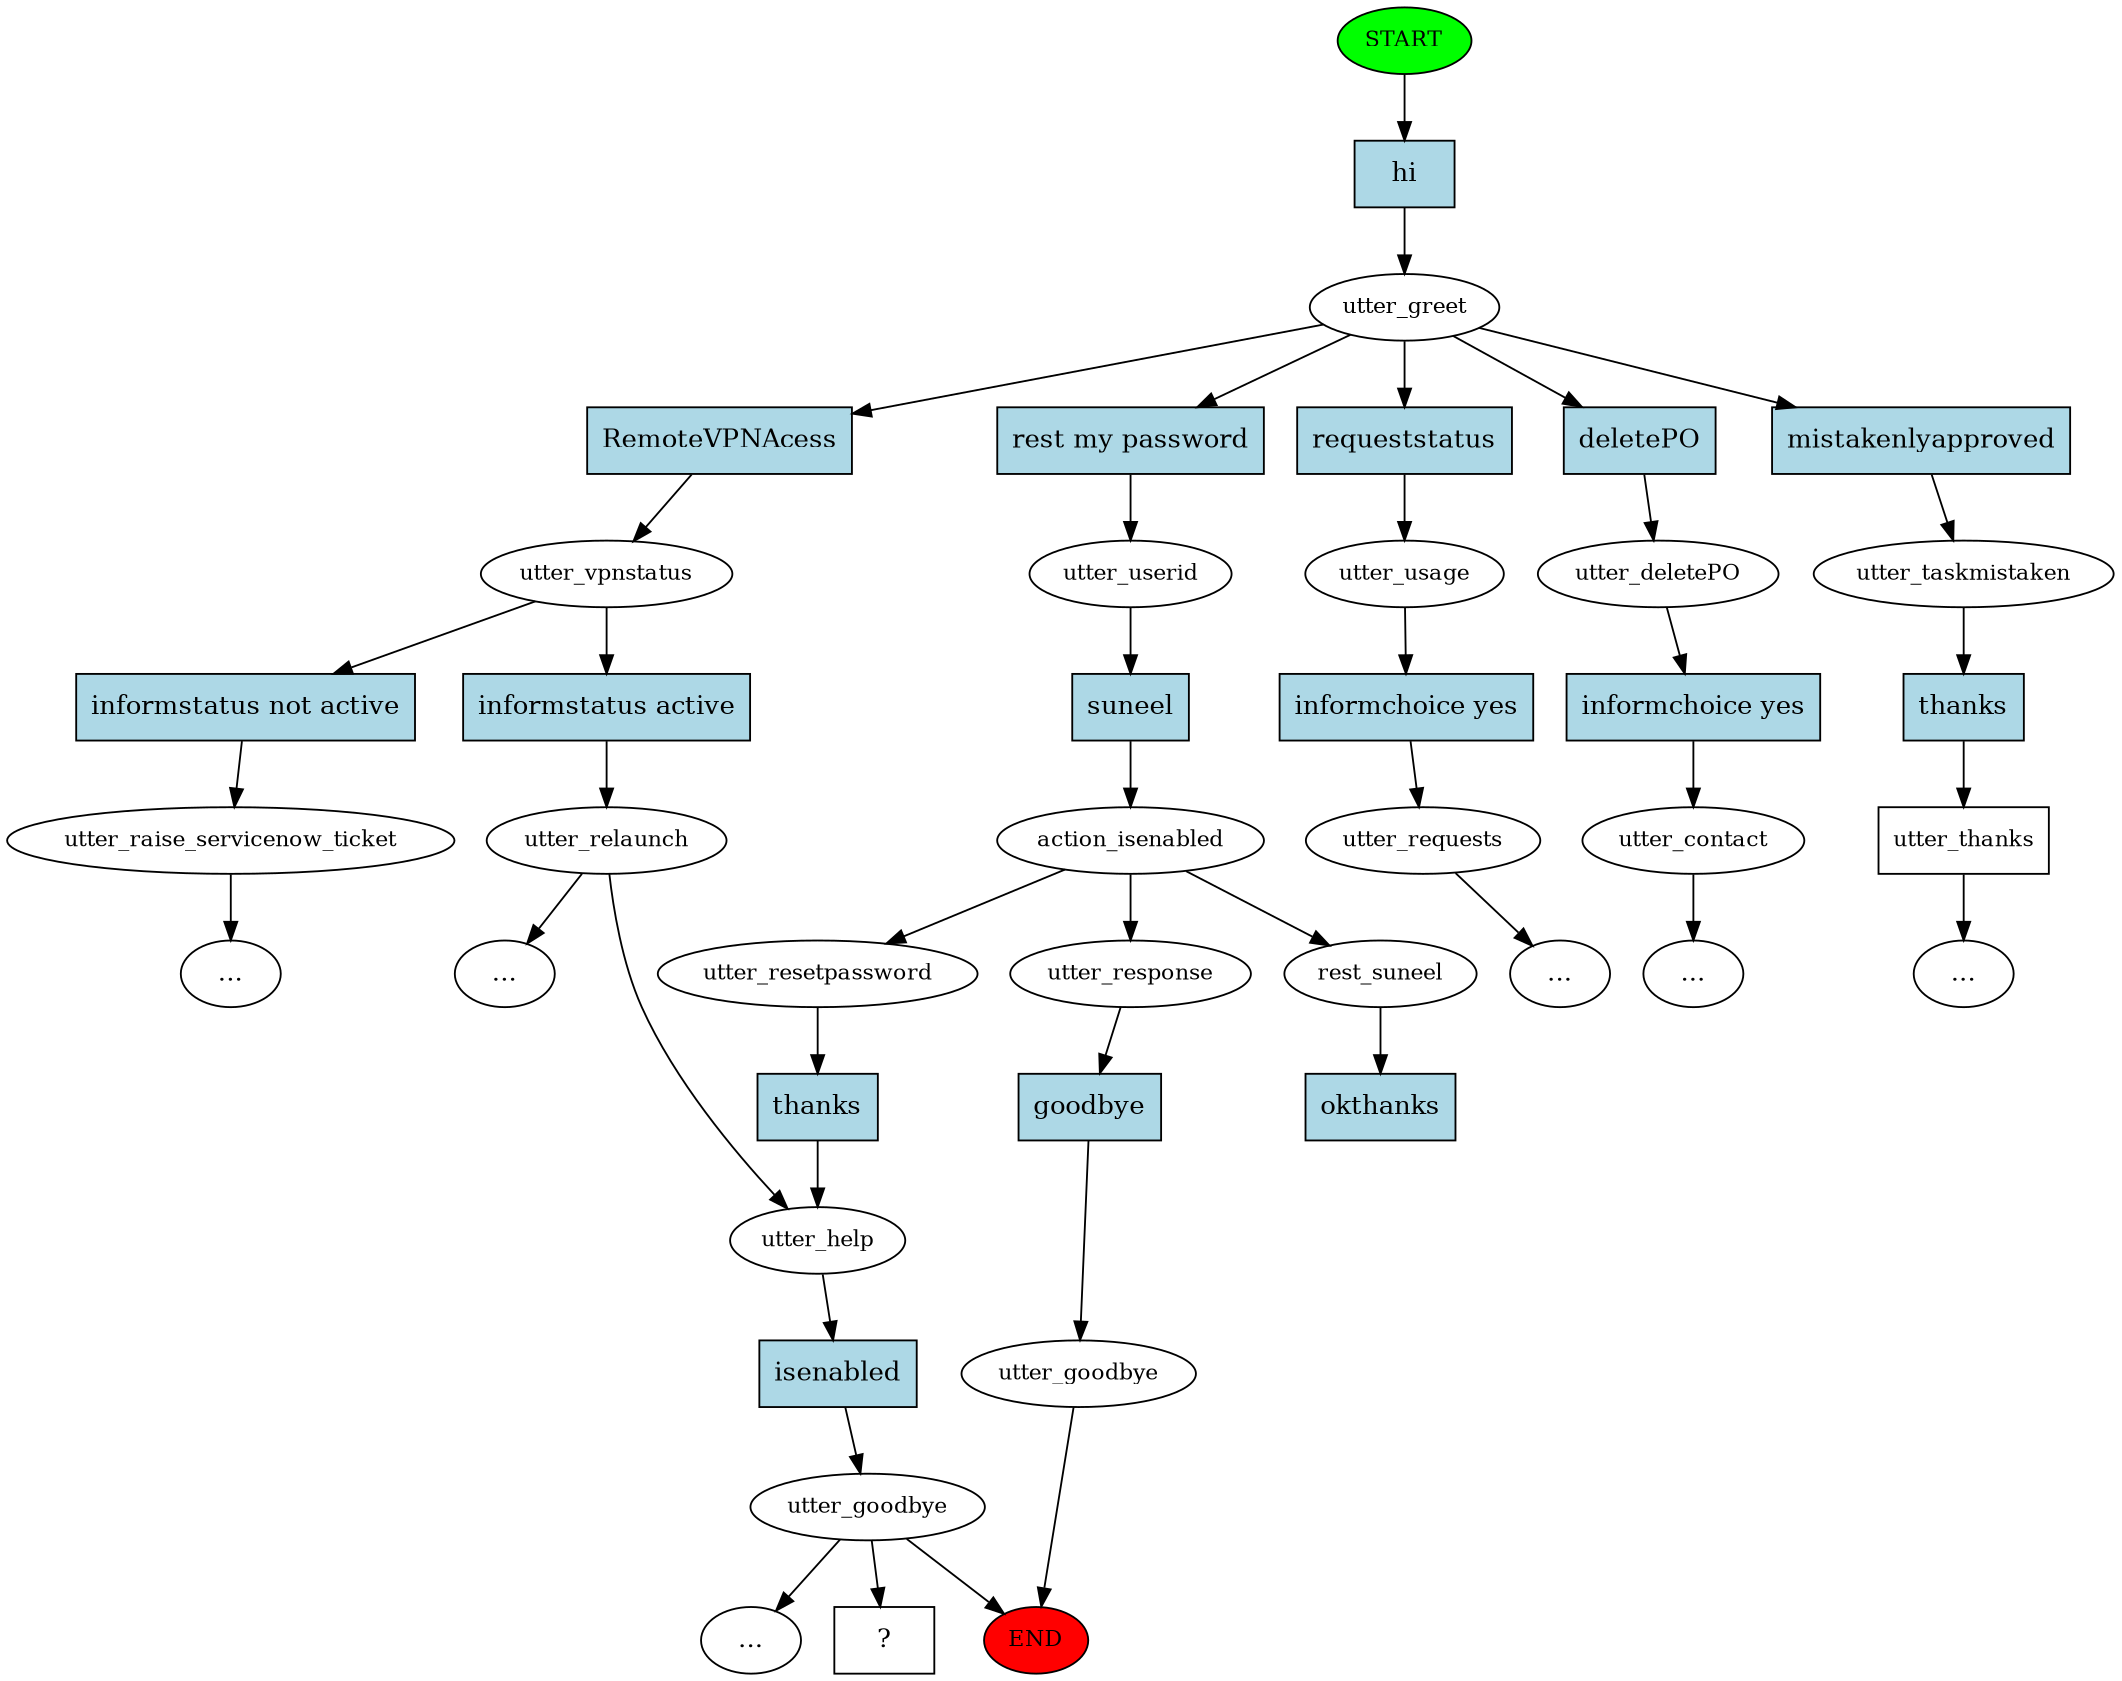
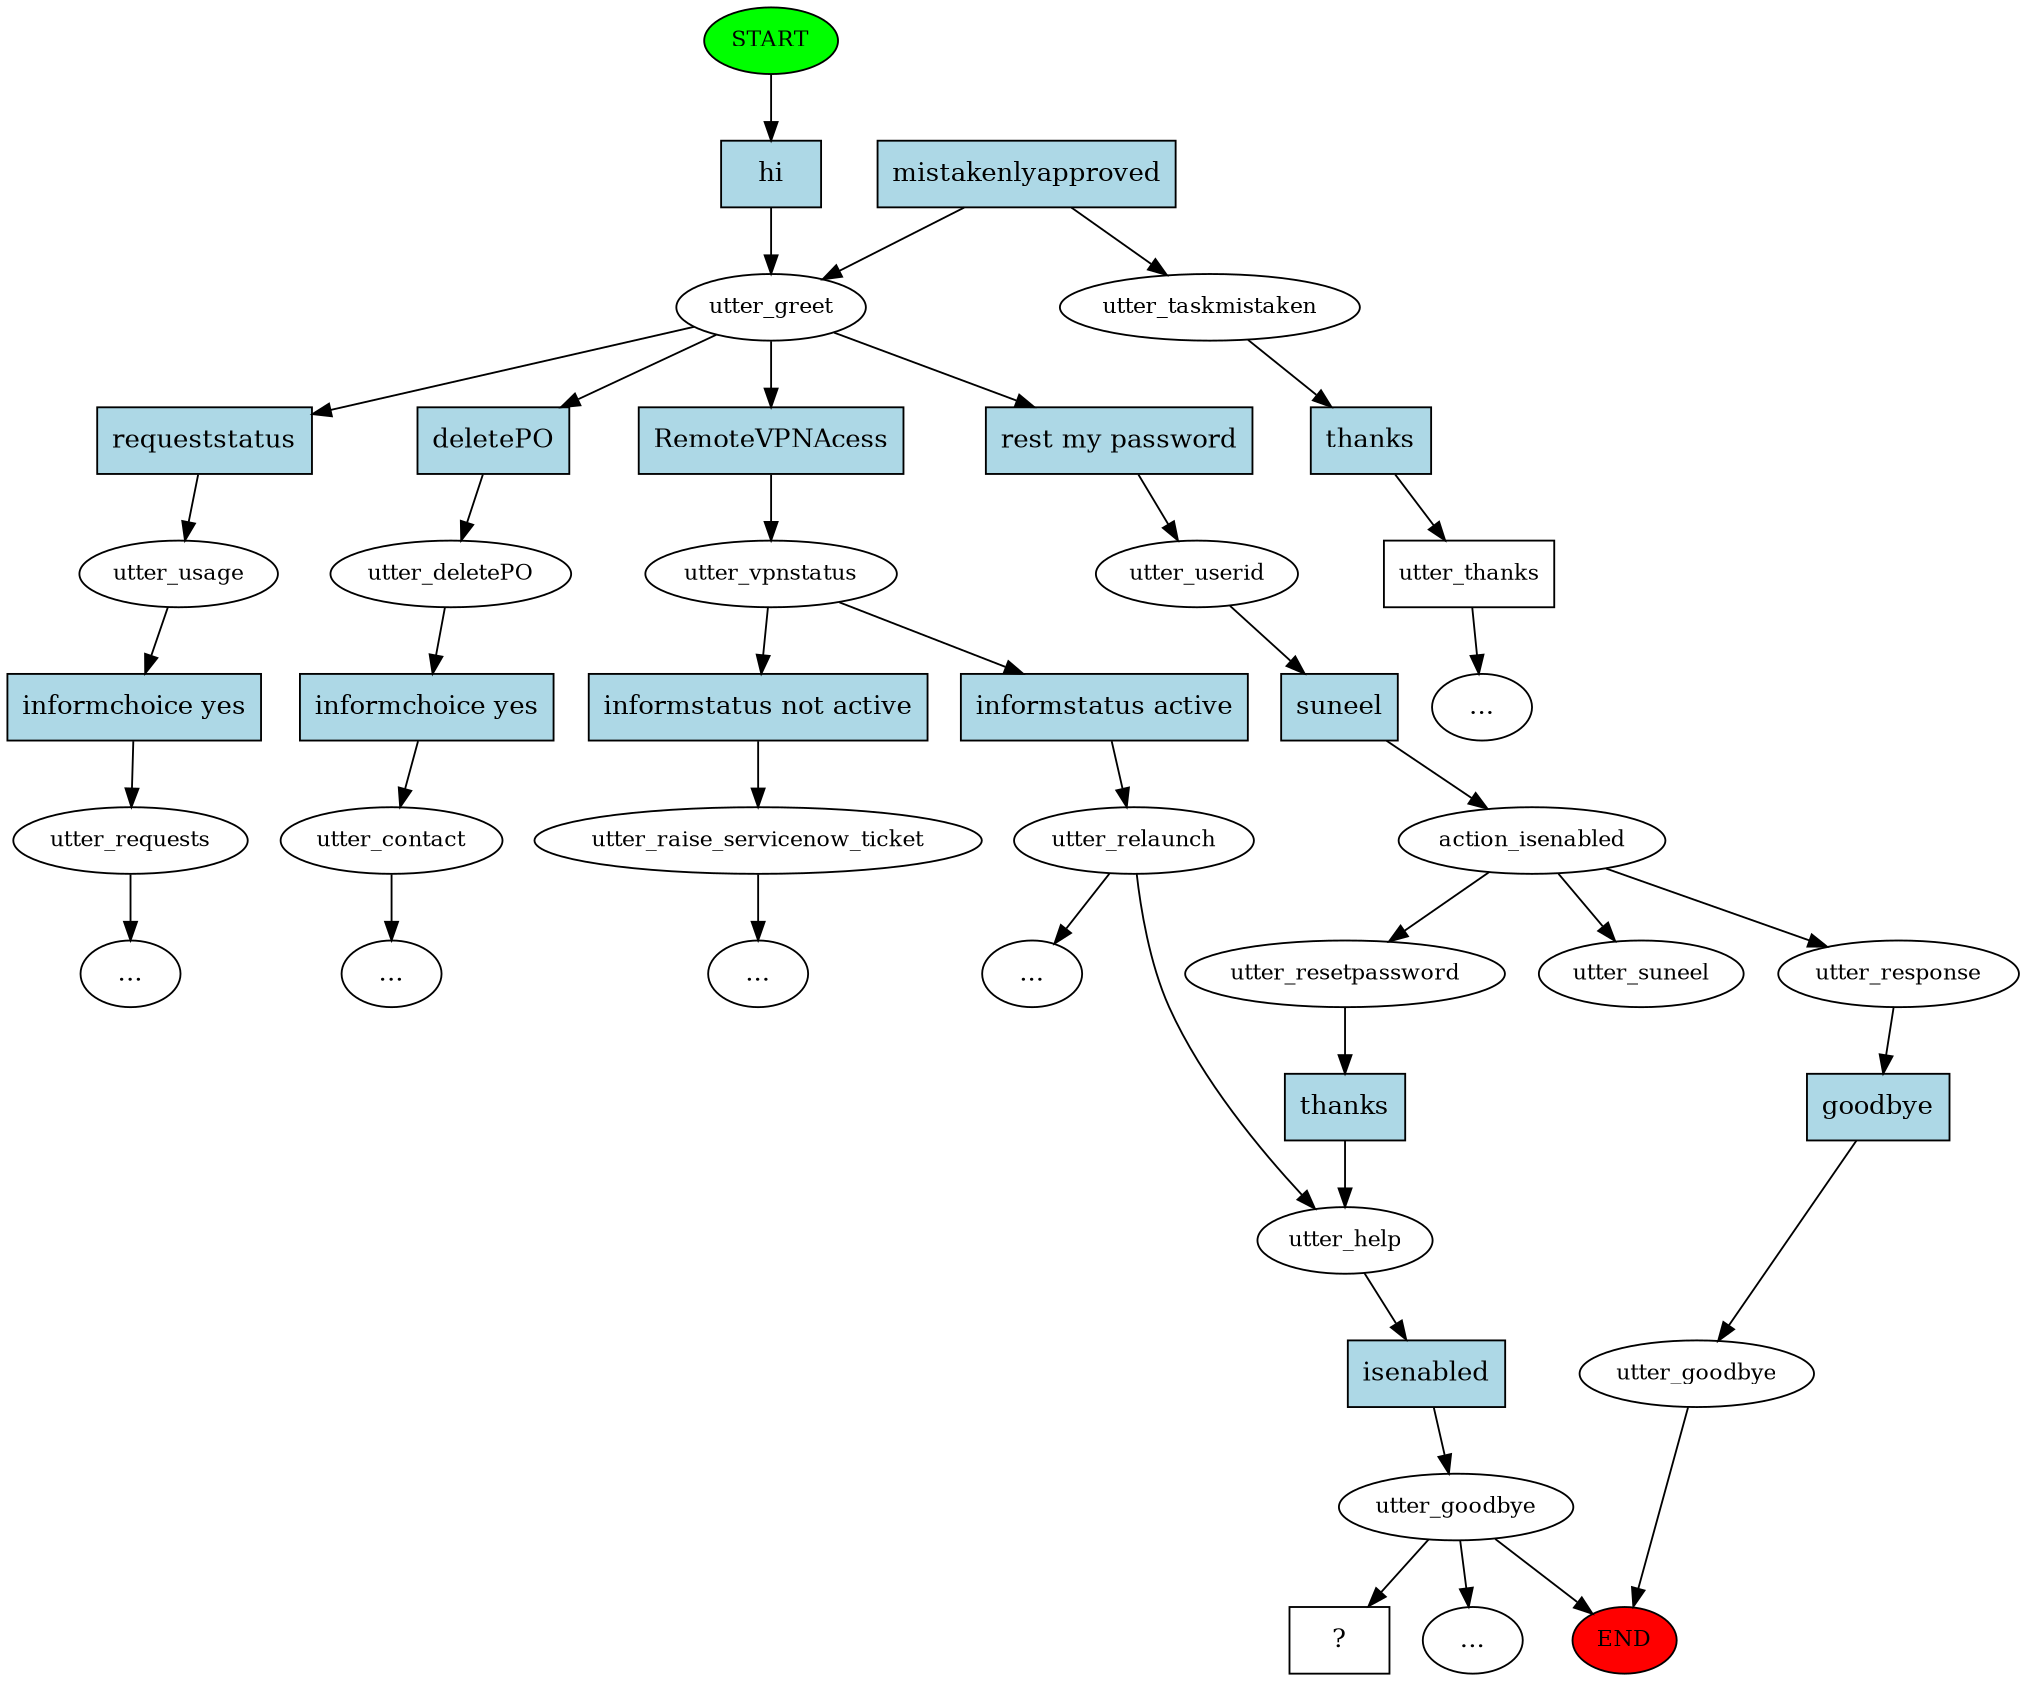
(1628, 365) -> (902, 239)
(1381, 974) -> (1641, 974)
(1381, 1107) -> none
